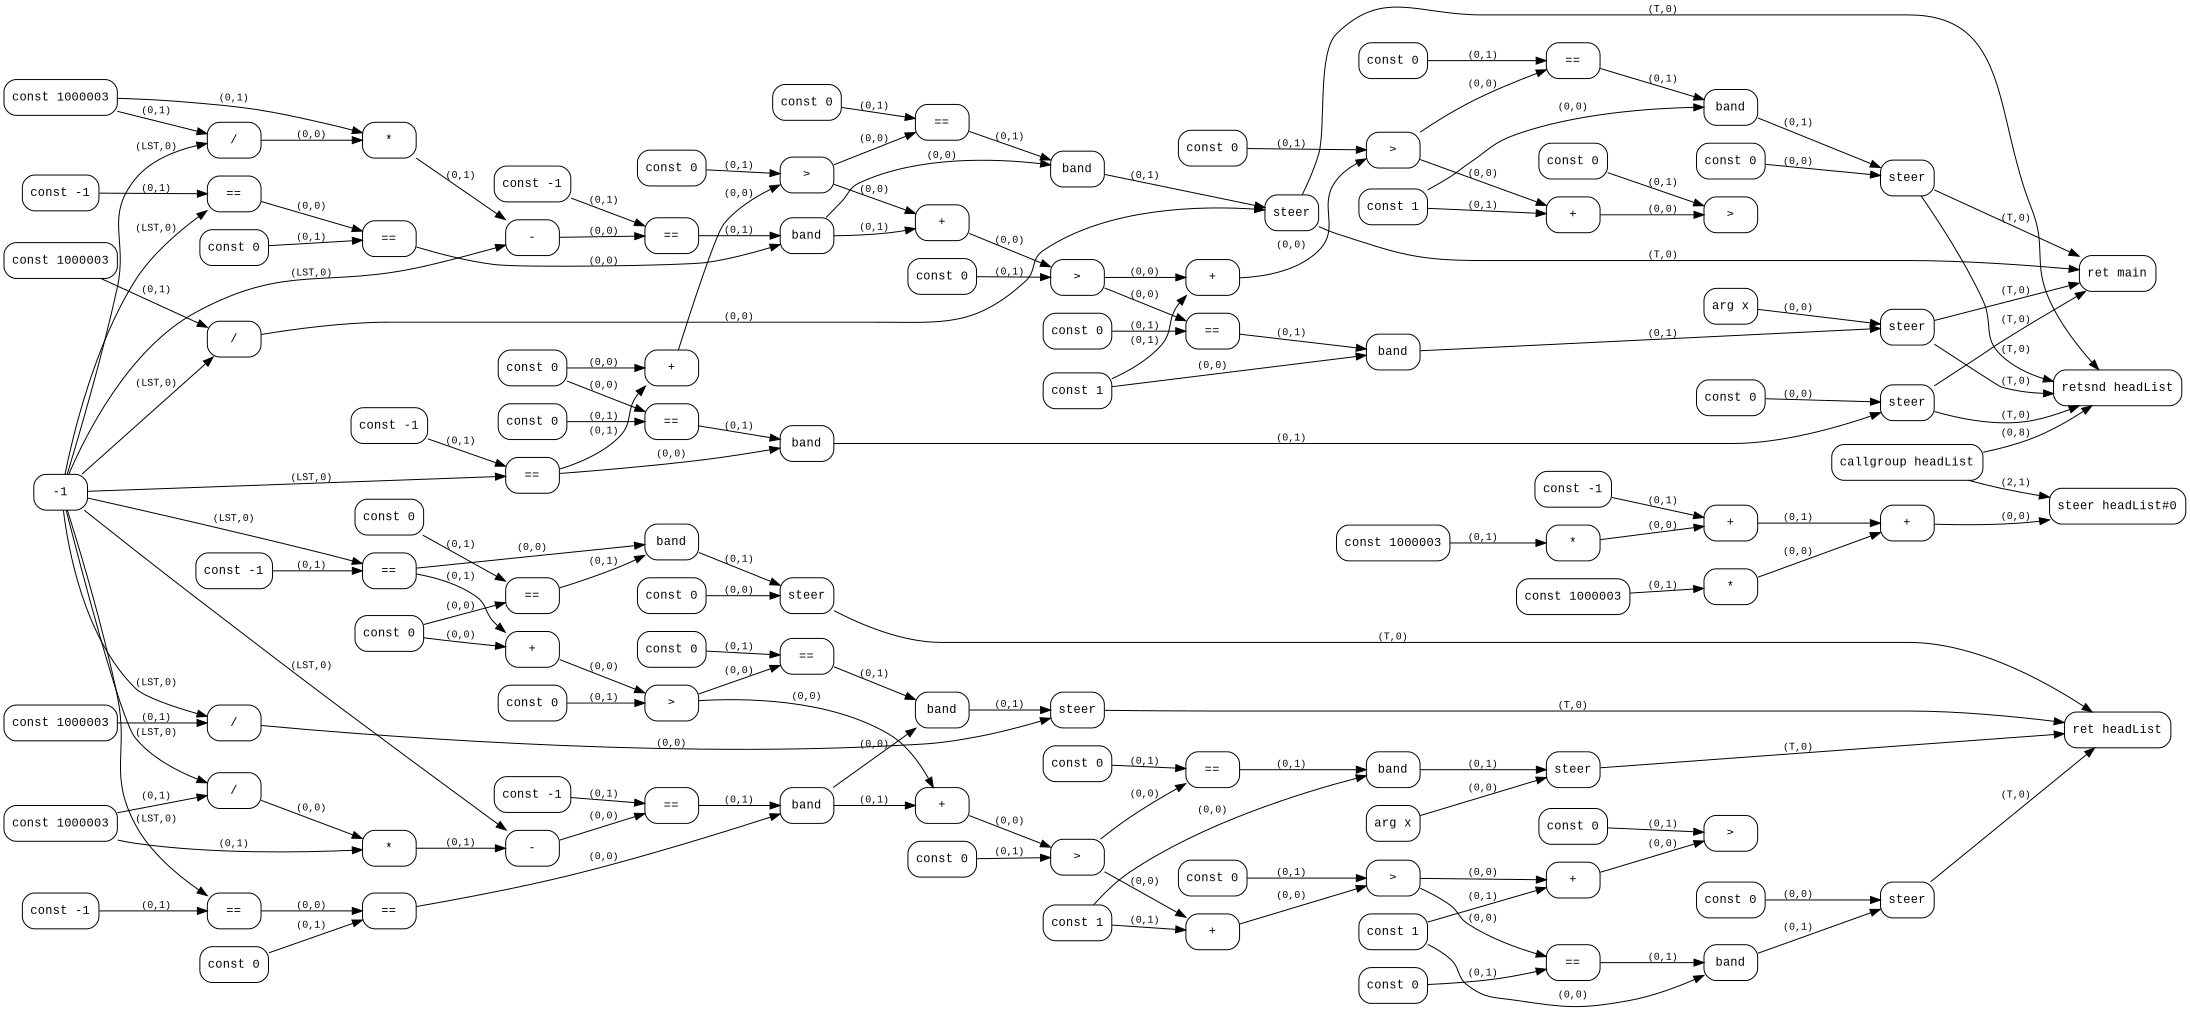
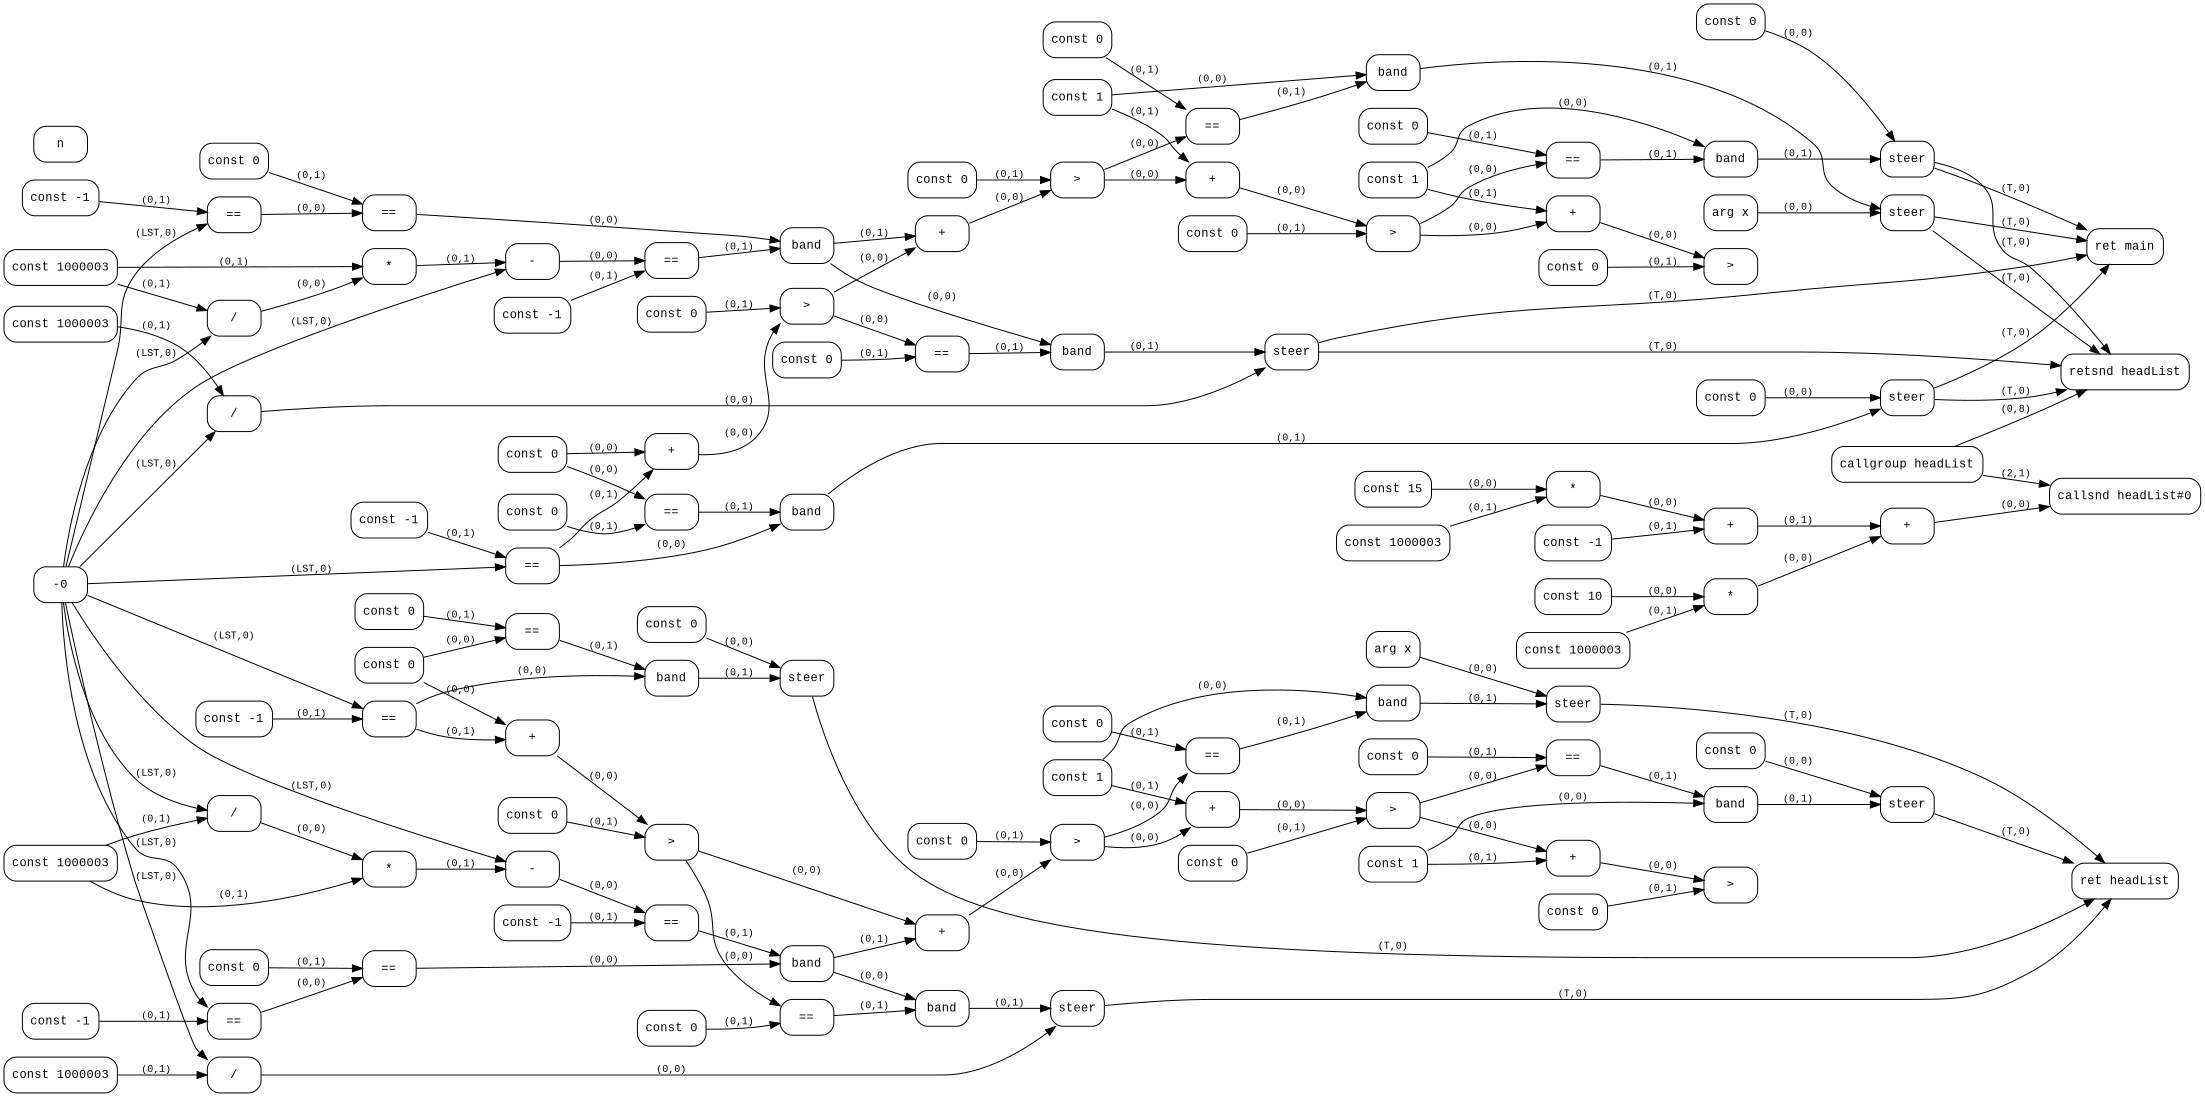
none -> (61, 144)
none -> (1393, 489)
(61, 492) -> (61, 585)
(2118, 506) -> (2125, 496)
none -> (1573, 597)
